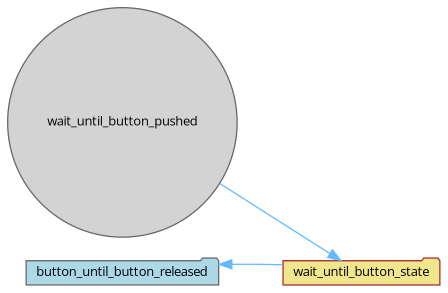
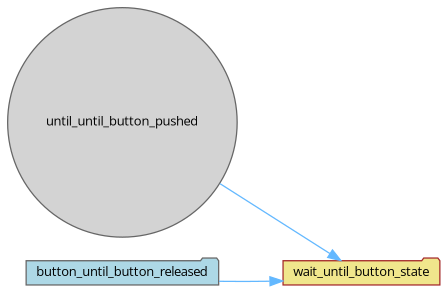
(122, 122) -> (122, 122)
(257, 264) -> (244, 281)
